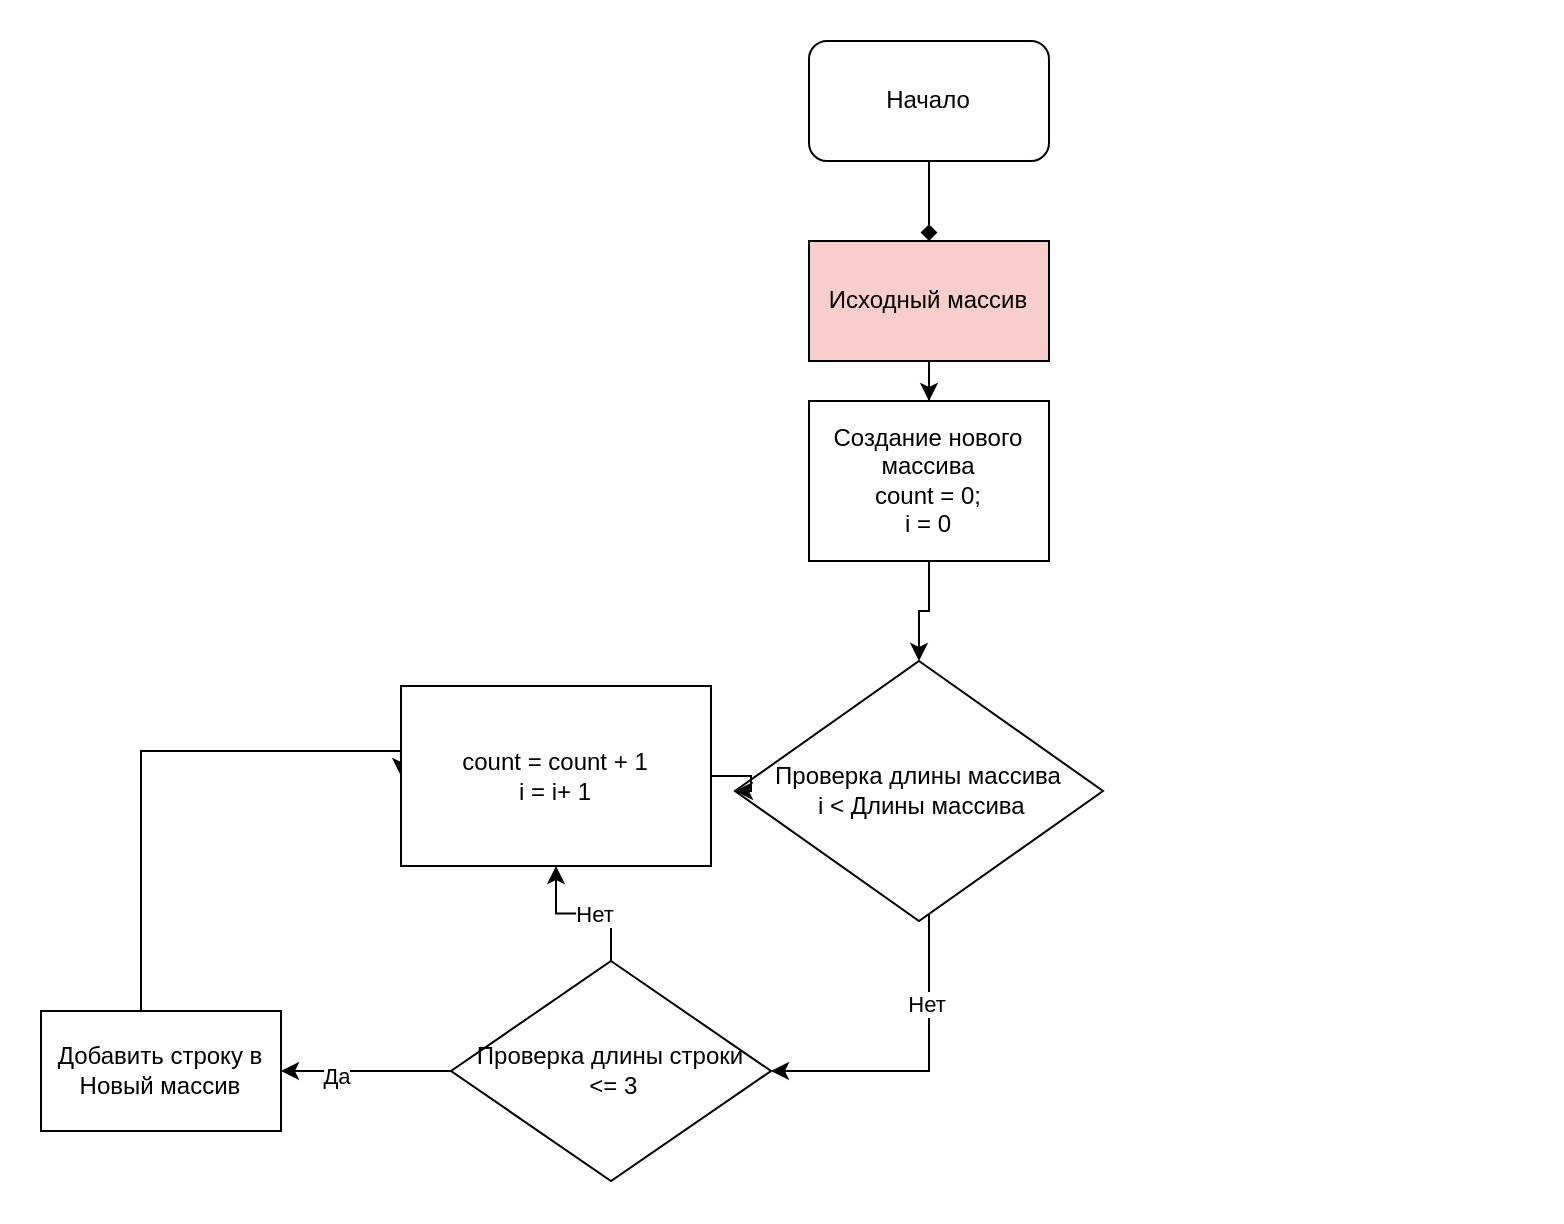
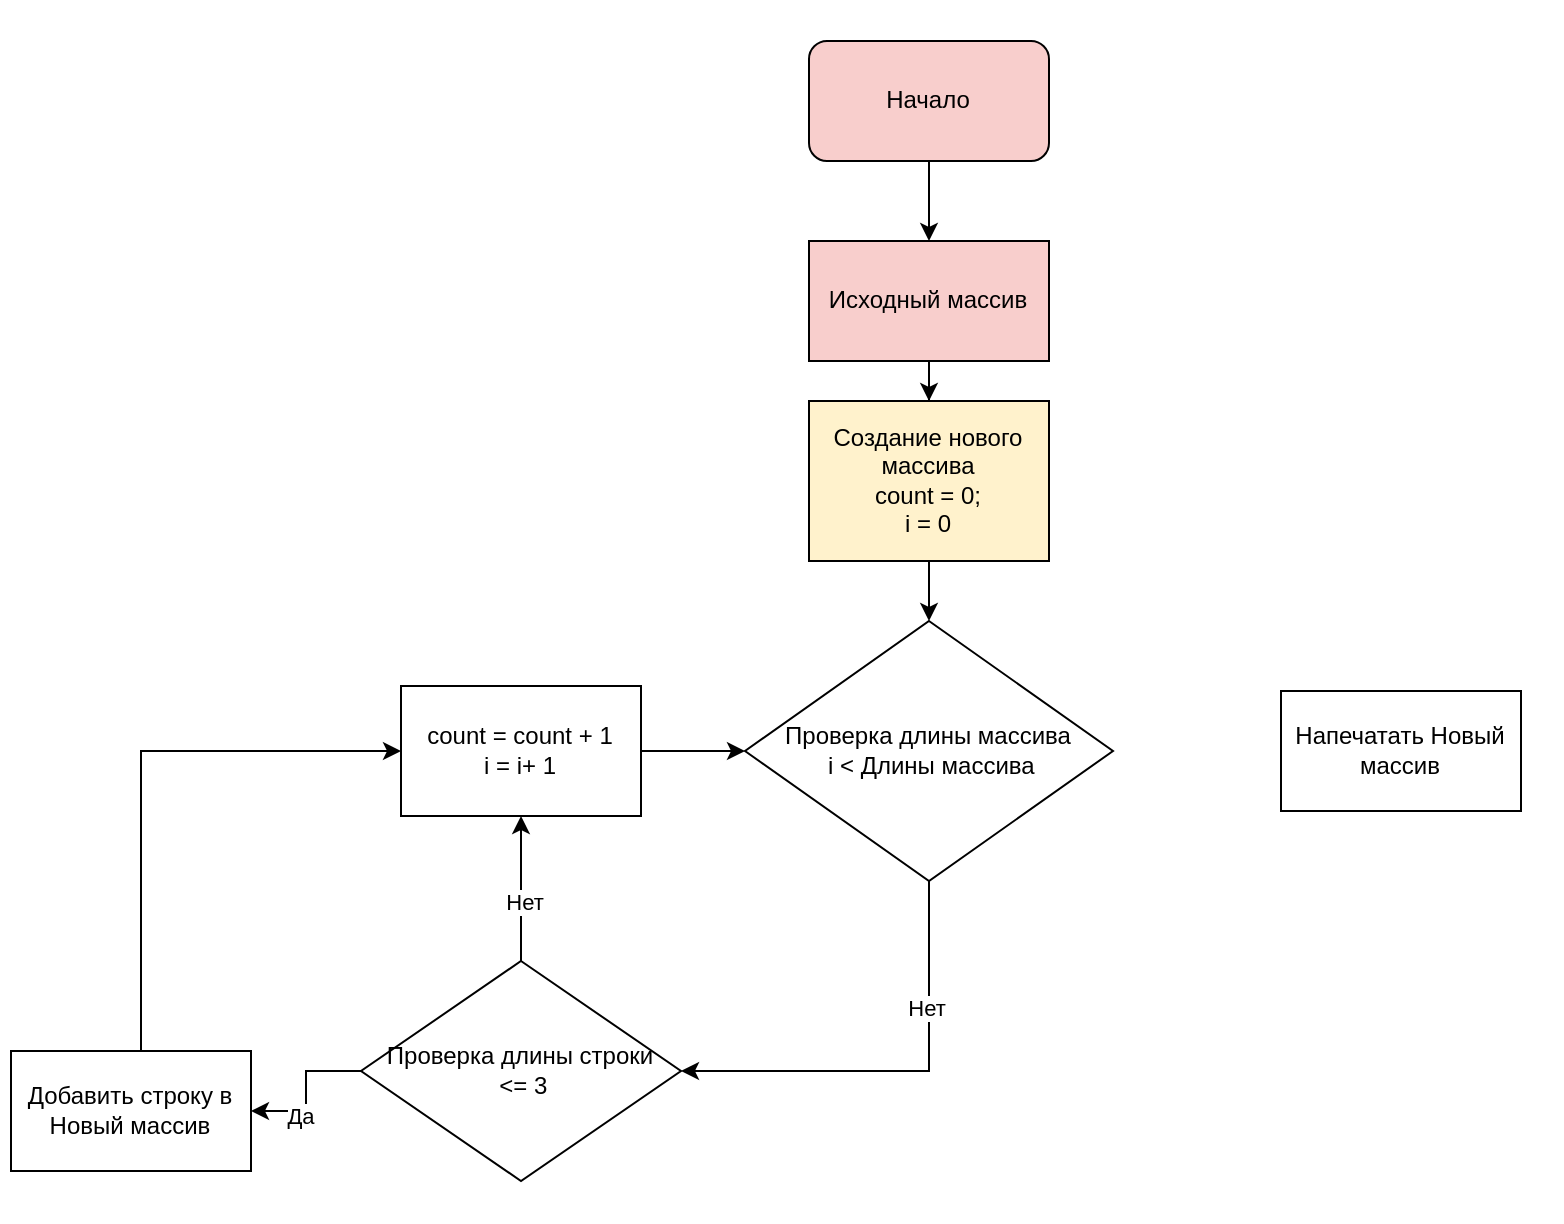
(929, 101) -> (929, 101)
(929, 225) -> (929, 226)
(929, 481) -> (929, 481)
none -> (1401, 751)
(556, 776) -> (521, 751)
(919, 791) -> (929, 751)
(161, 1071) -> (131, 1111)
(611, 1071) -> (521, 1071)
